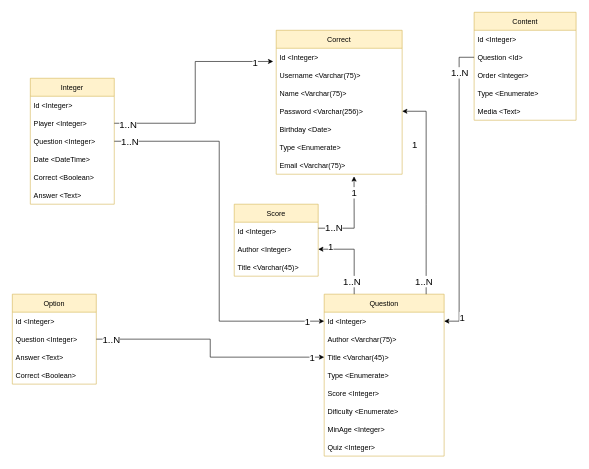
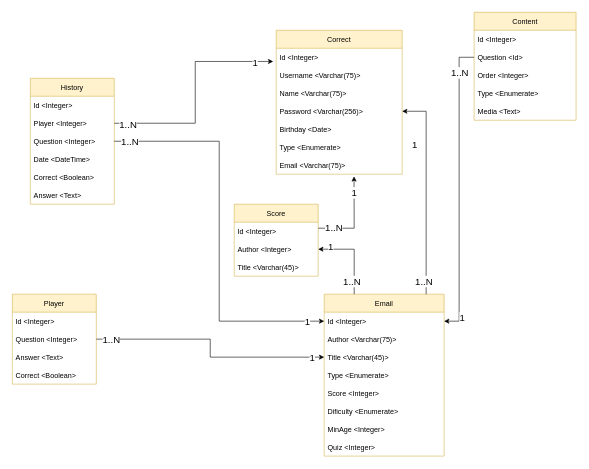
(72, 88) -> (72, 88)
(54, 304) -> (54, 304)
(384, 304) -> (384, 304)
